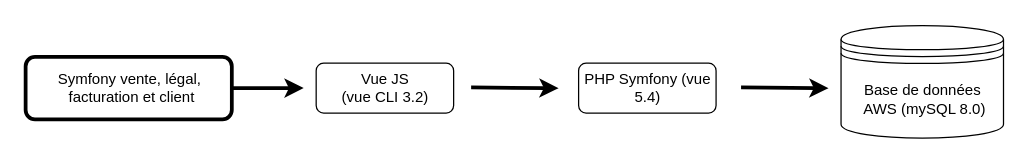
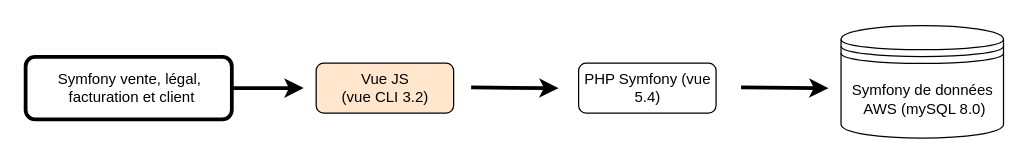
(385, 88) -> (385, 88)
(923, 99) -> (923, 99)
